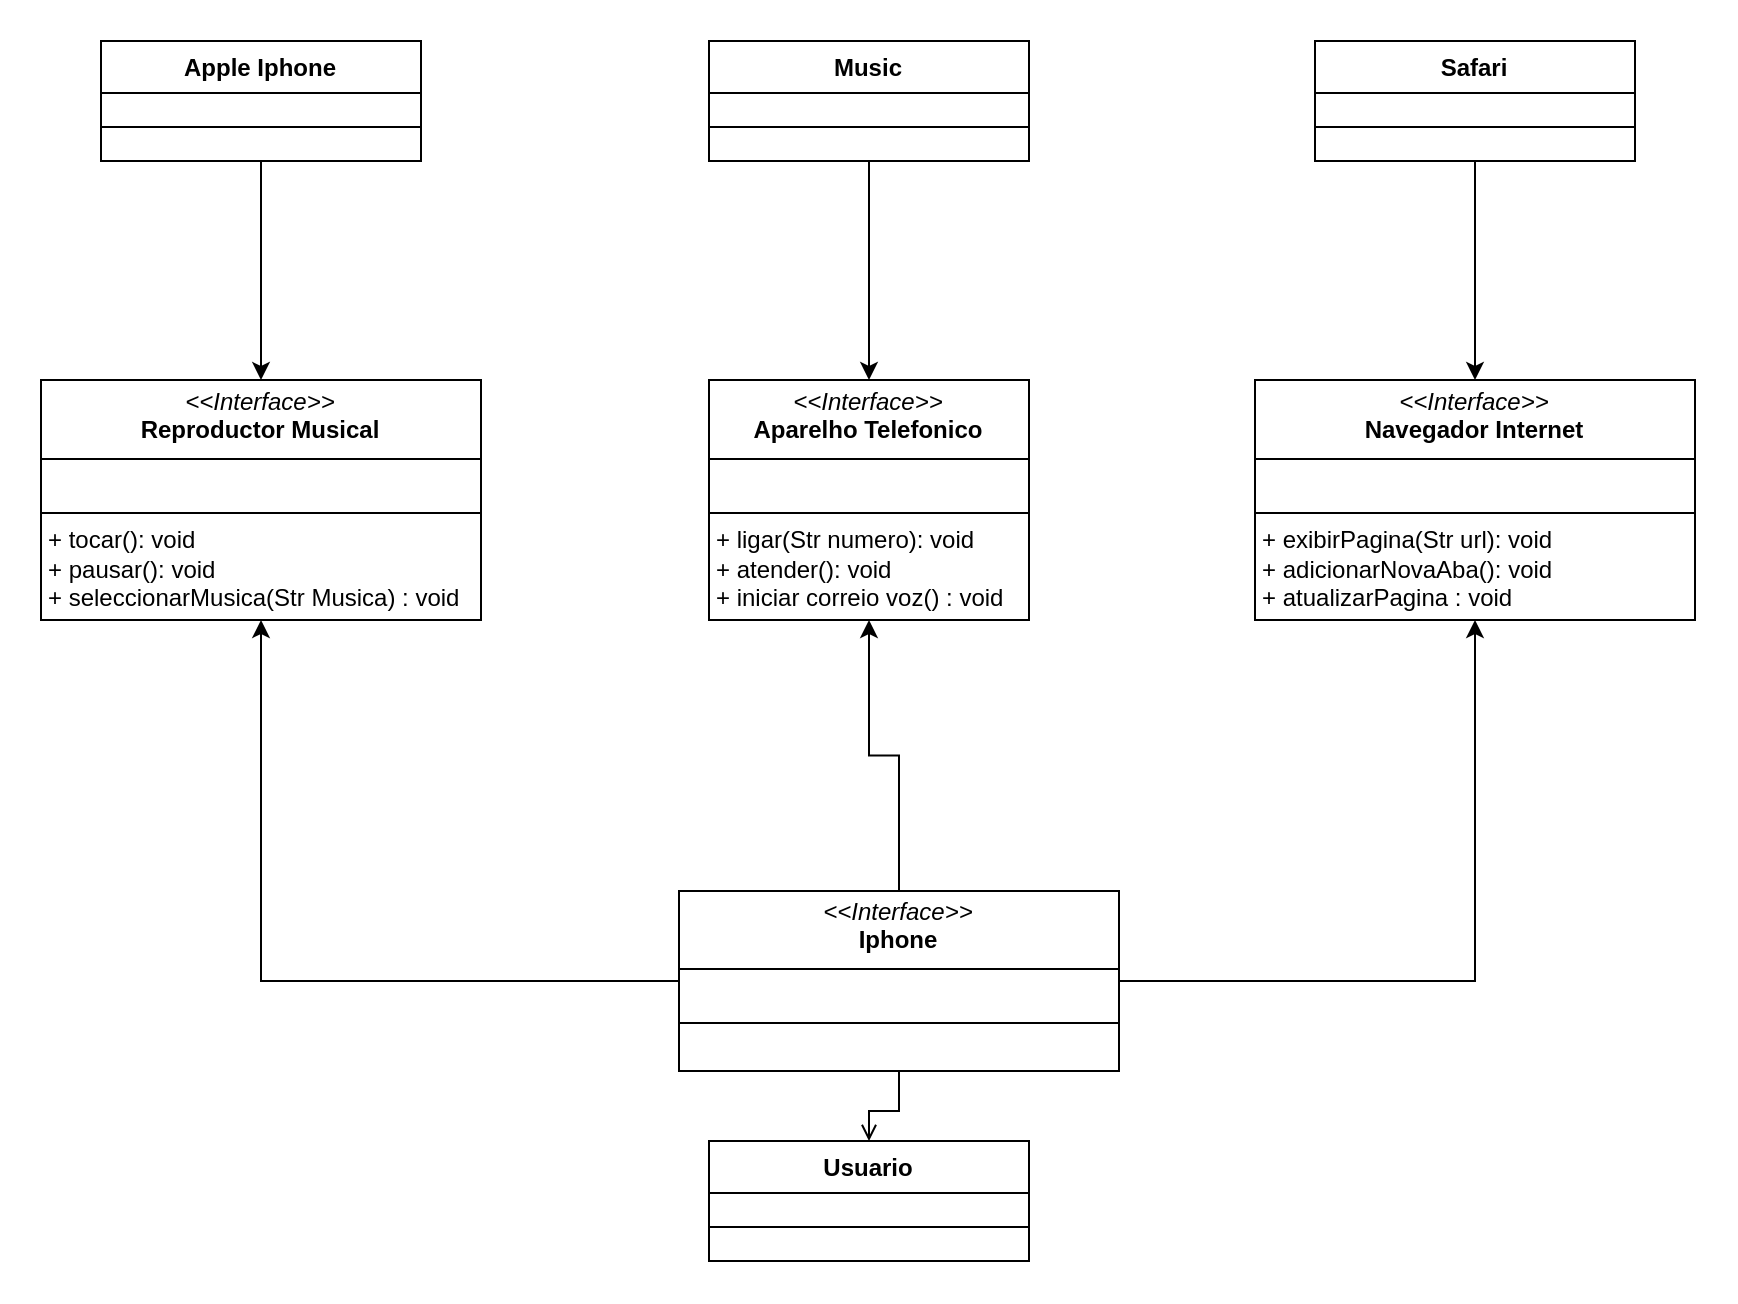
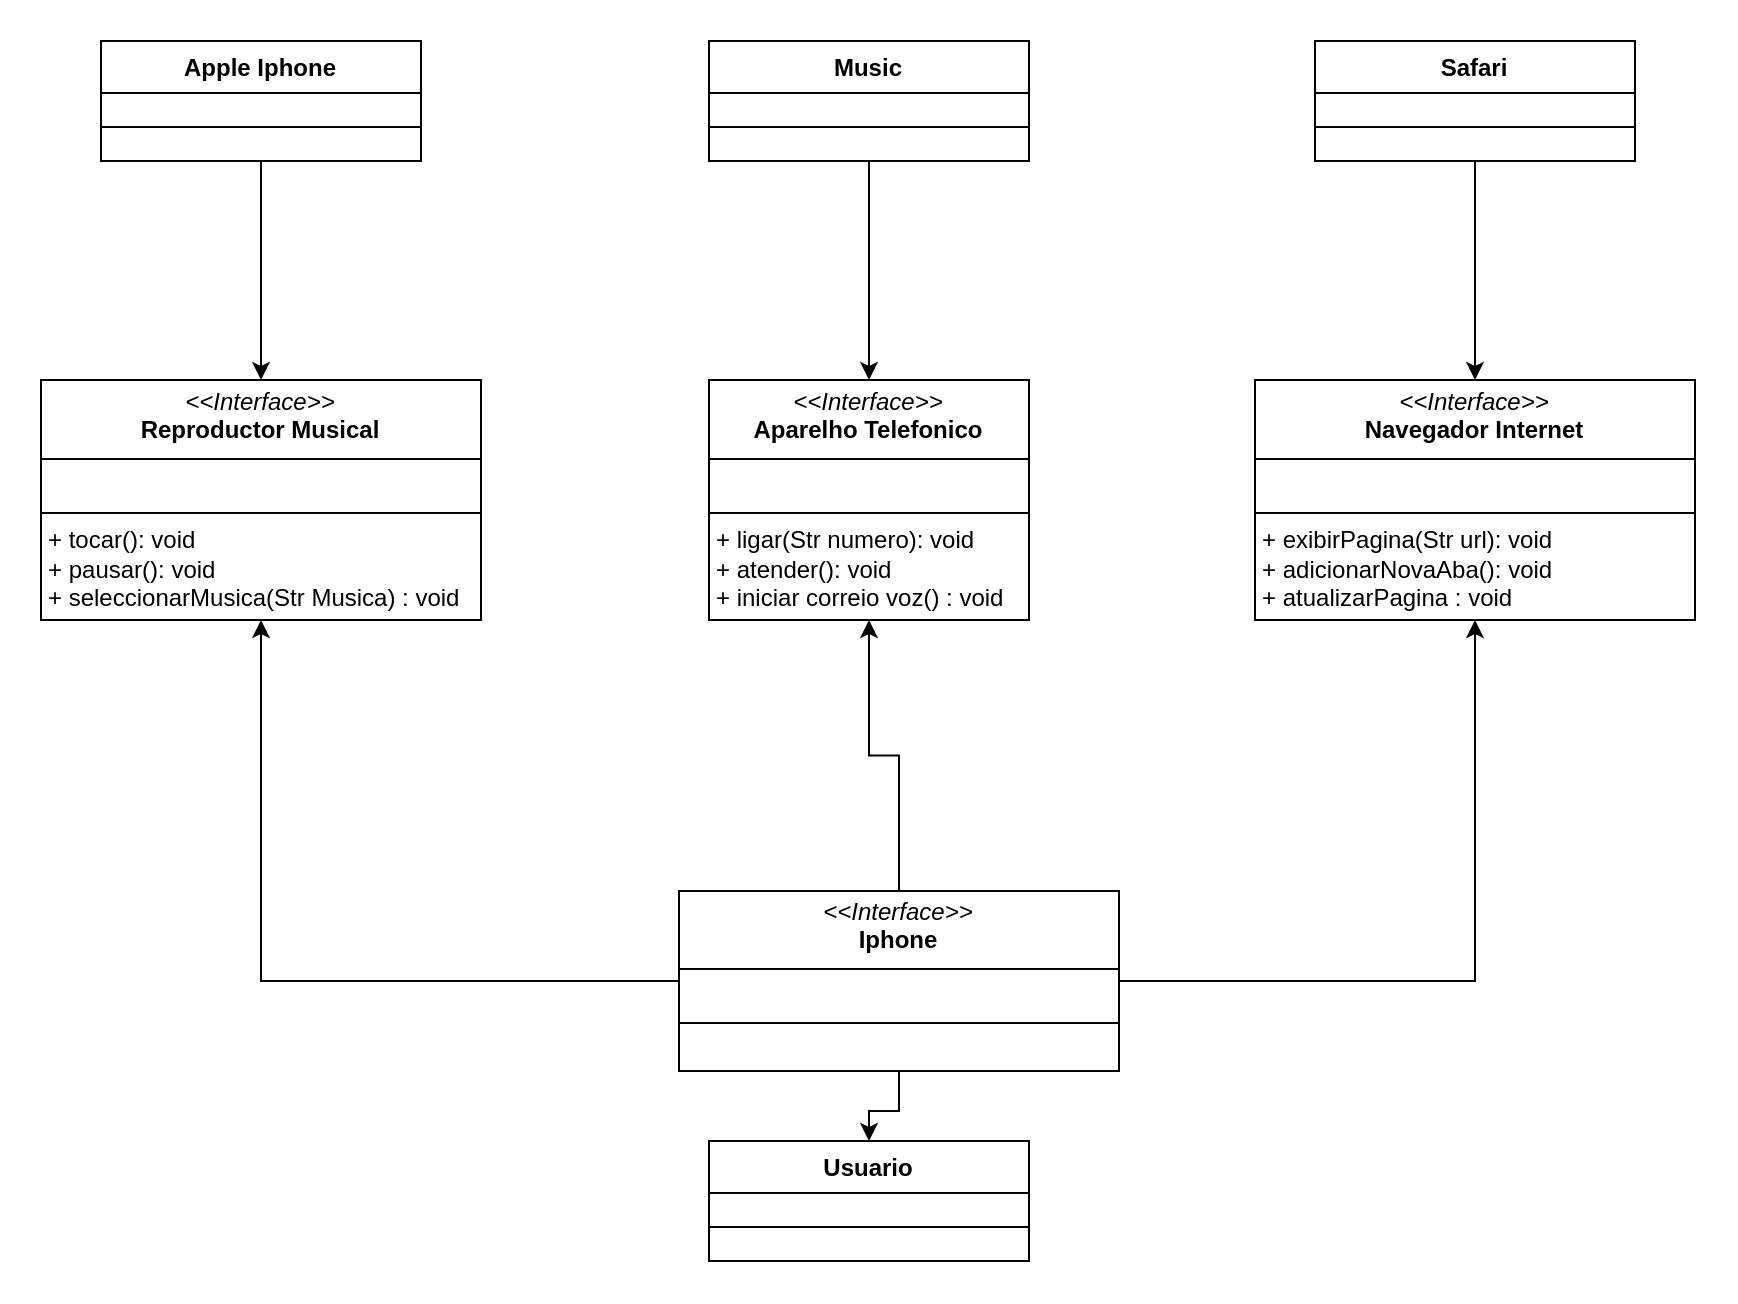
(869, 1129) -> (869, 1126)
